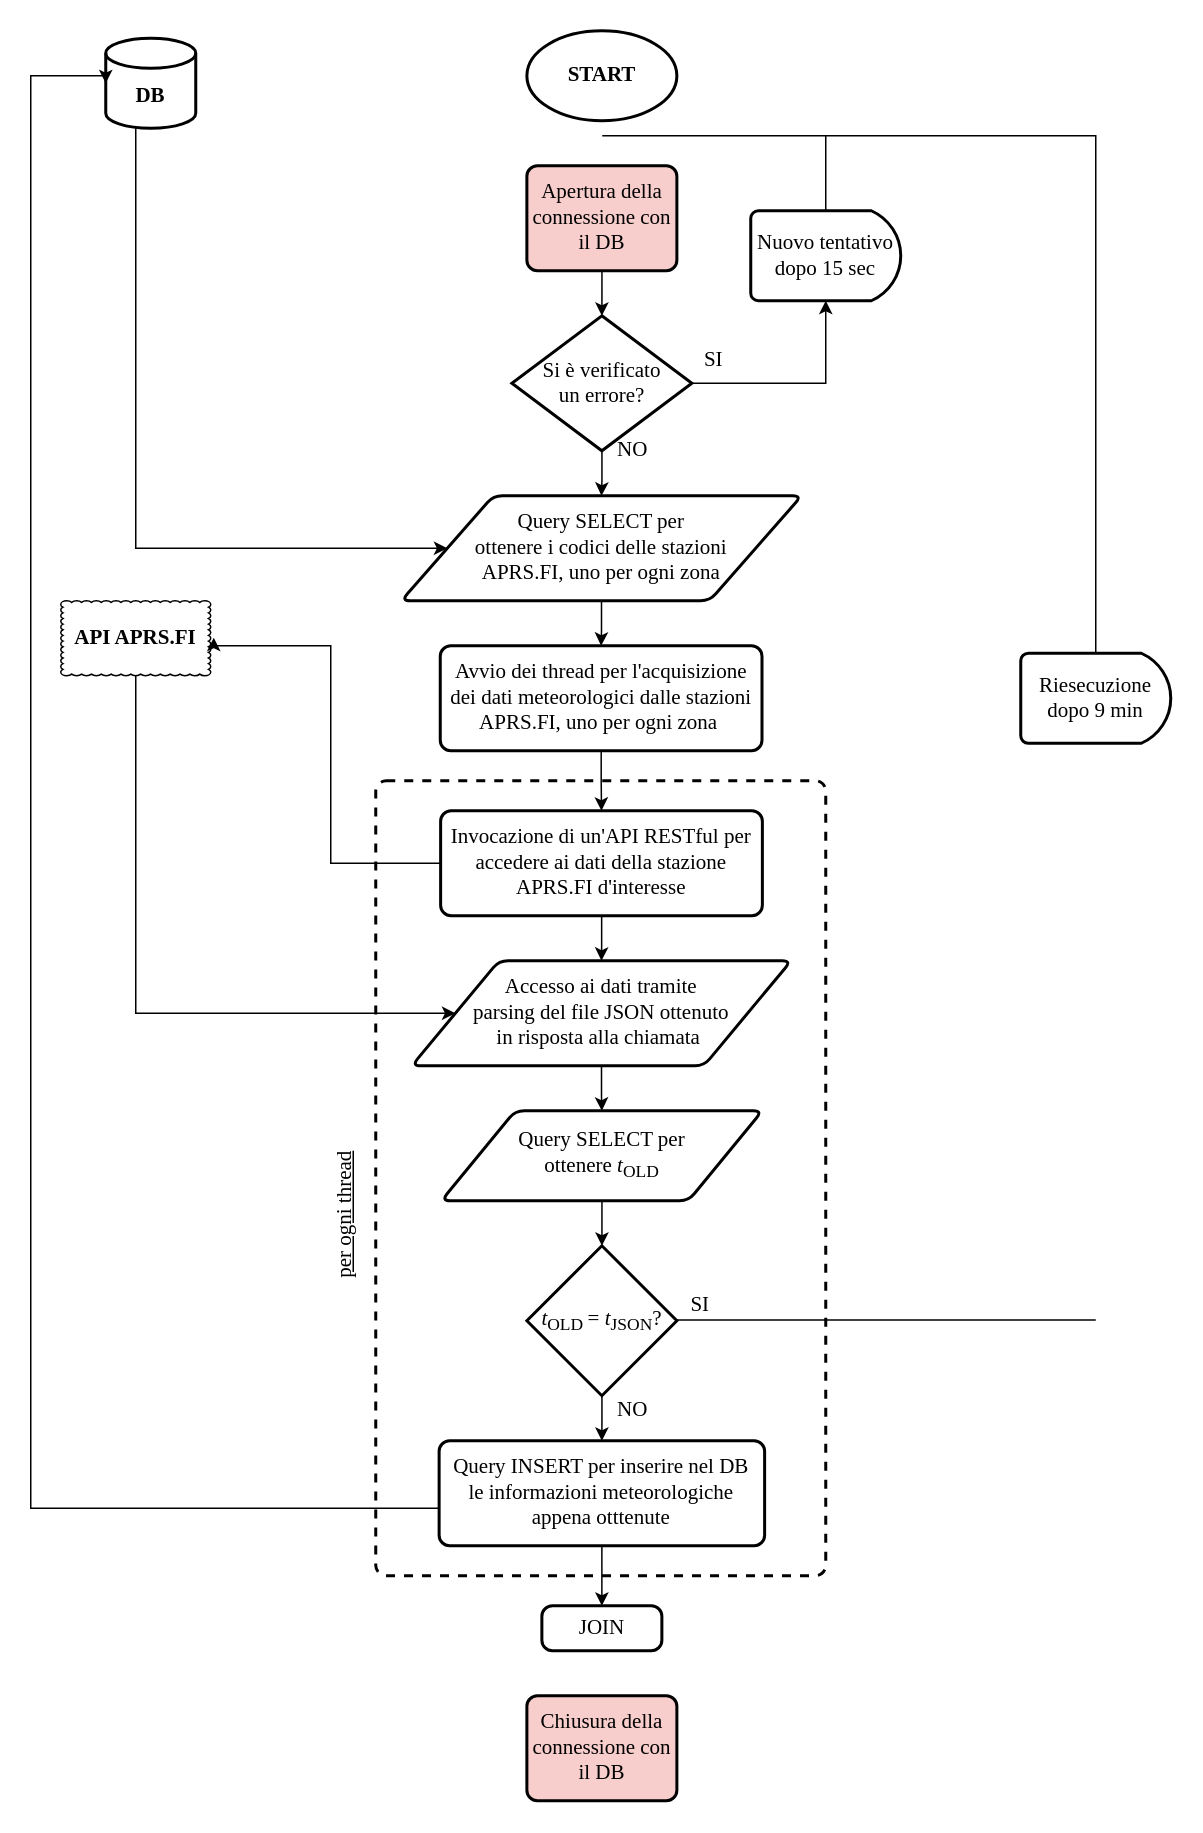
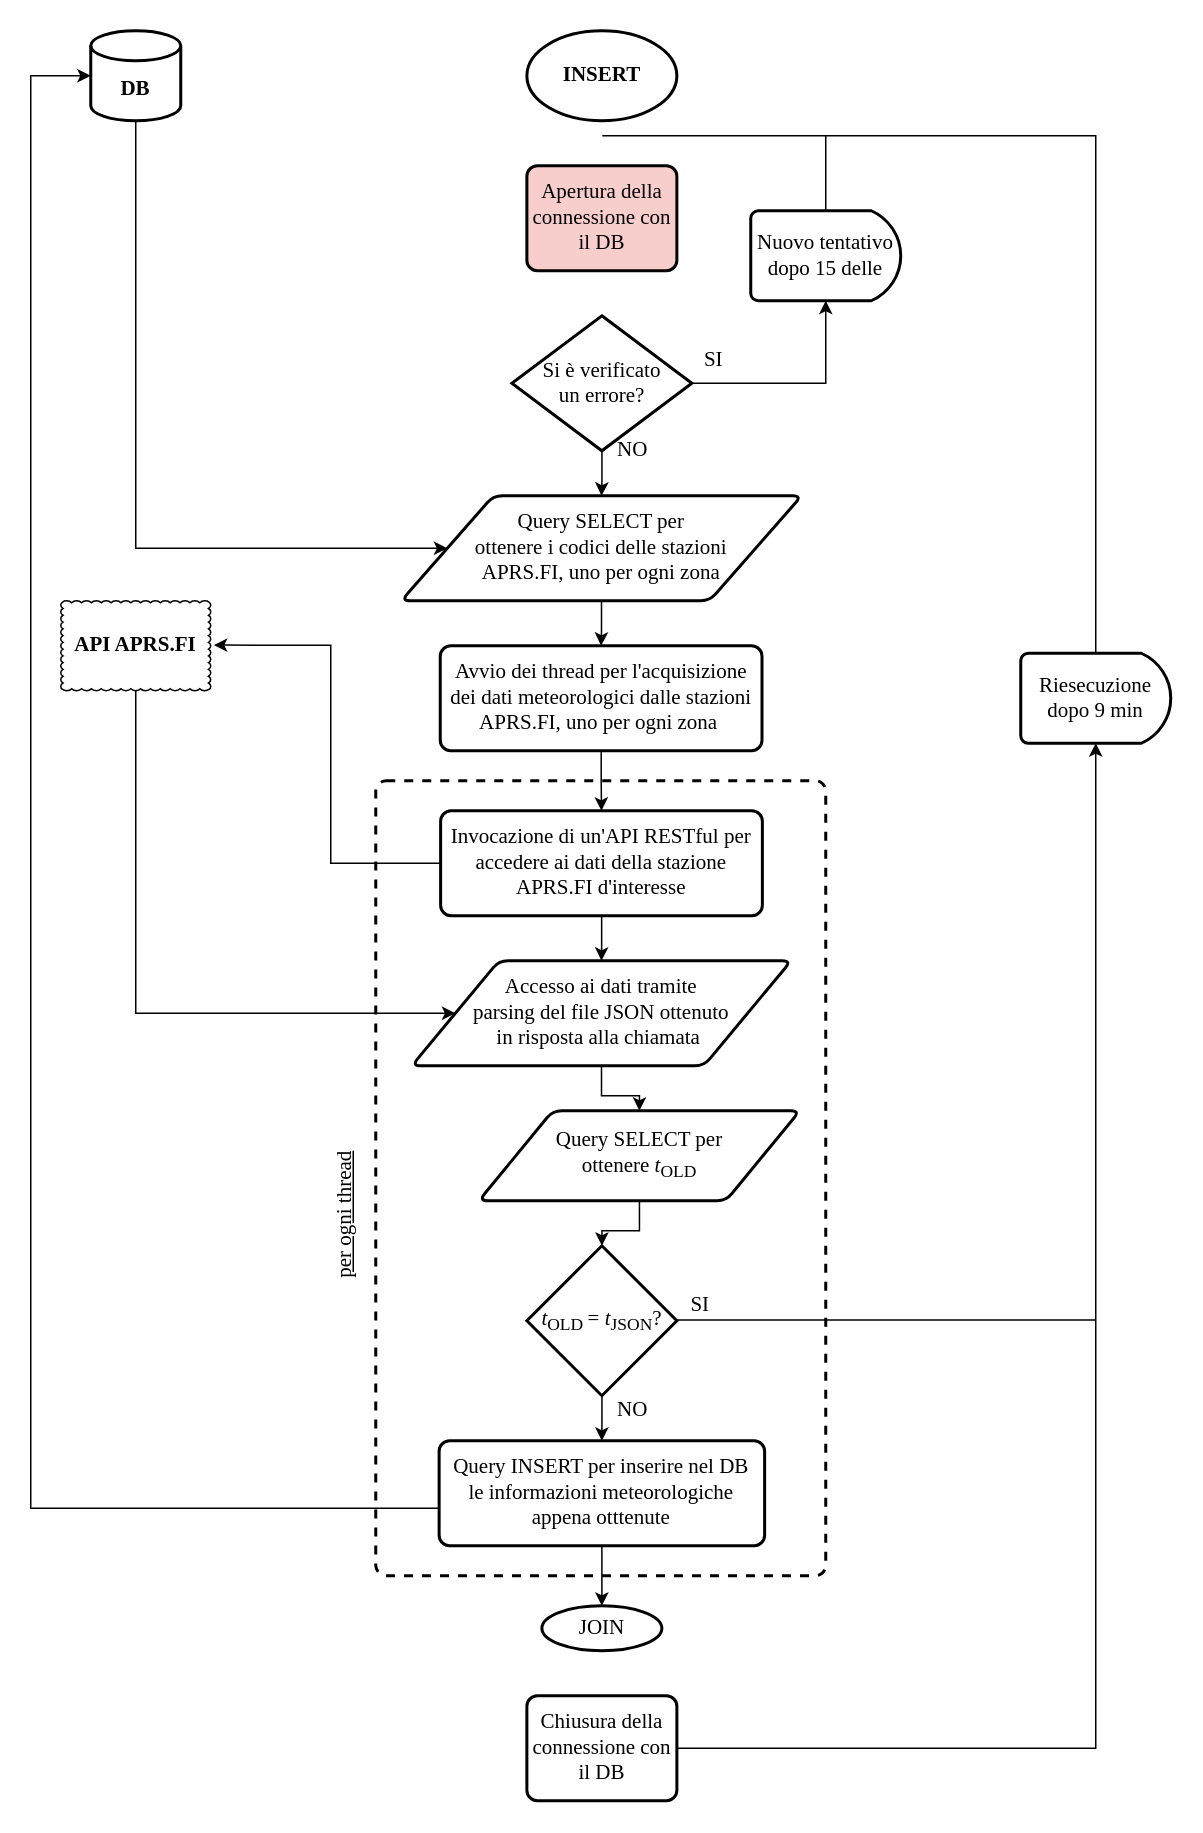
(602, 76) -> (602, 76)
(151, 83) -> (136, 76)
(826, 256) -> (826, 256)
(602, 299) -> none
(136, 638) -> (136, 646)
(602, 1156) -> (639, 1156)
none -> (1096, 1460)
(602, 1628) -> (602, 1628)
(602, 1748) -> (602, 1748)
